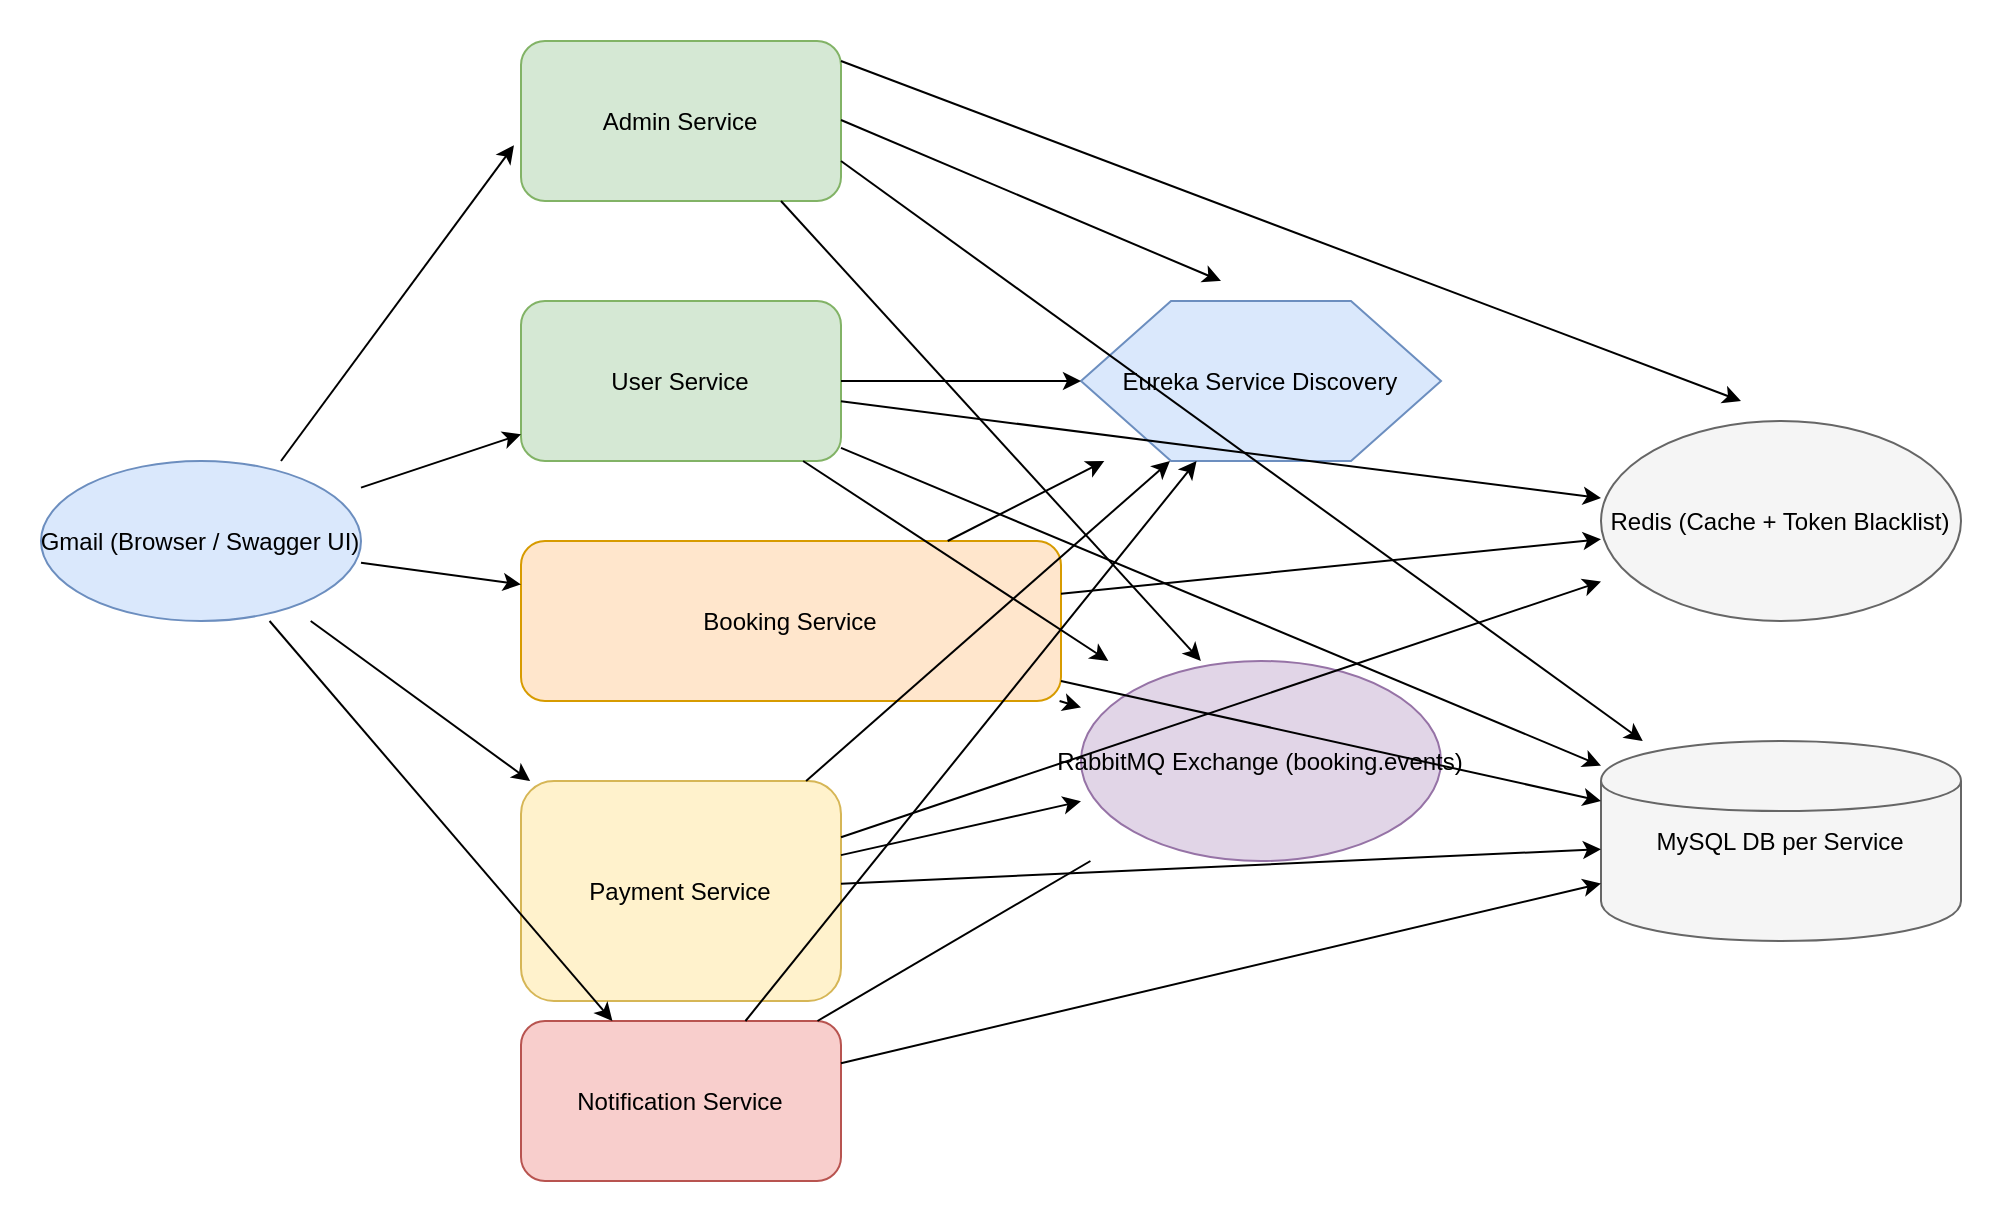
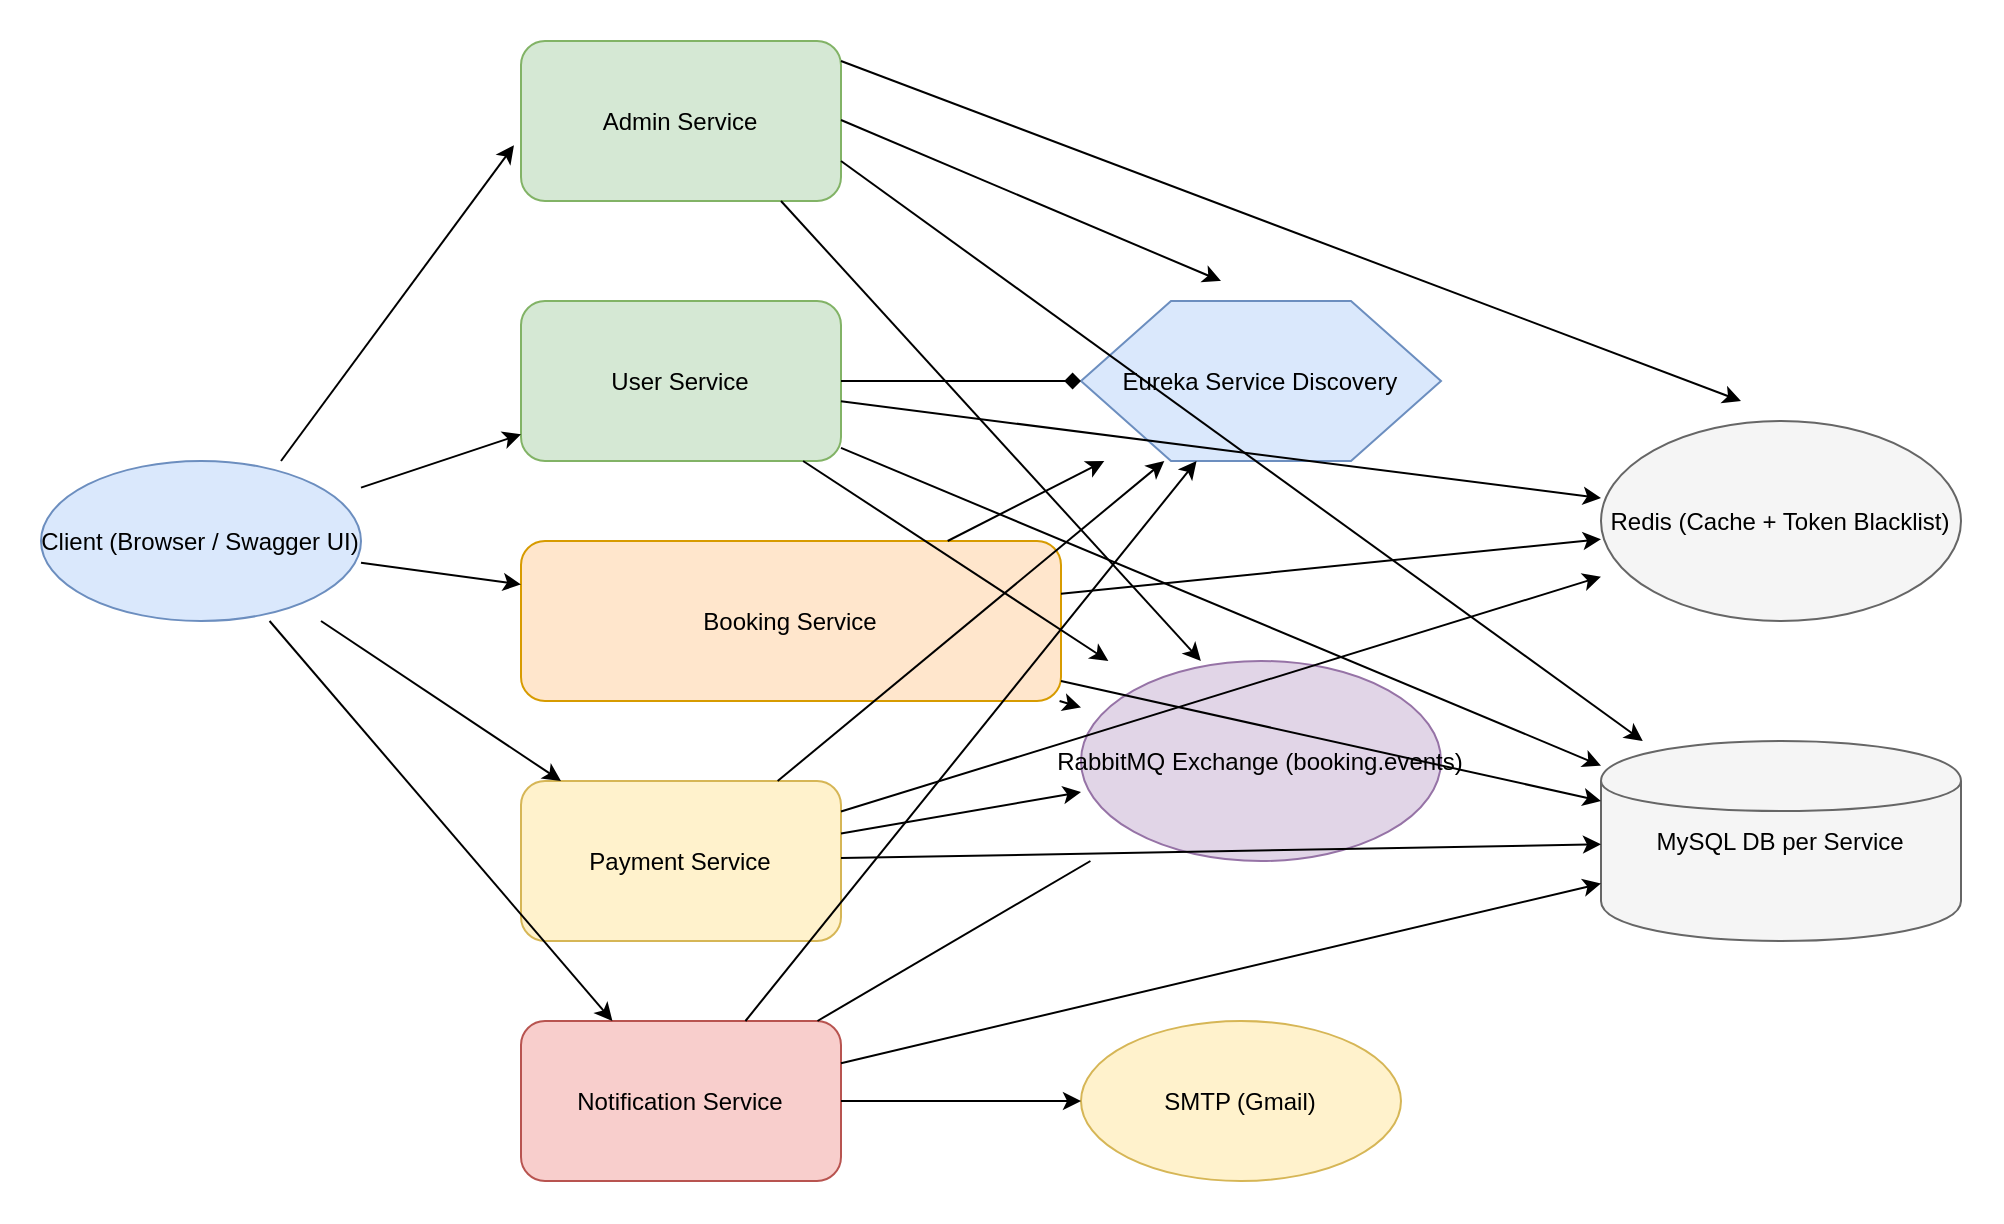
(1065, 381) -> (1064, 381)
(200, 542) -> (200, 542)
(681, 891) -> (681, 861)
none -> (954, 1101)
none -> (1241, 1101)
